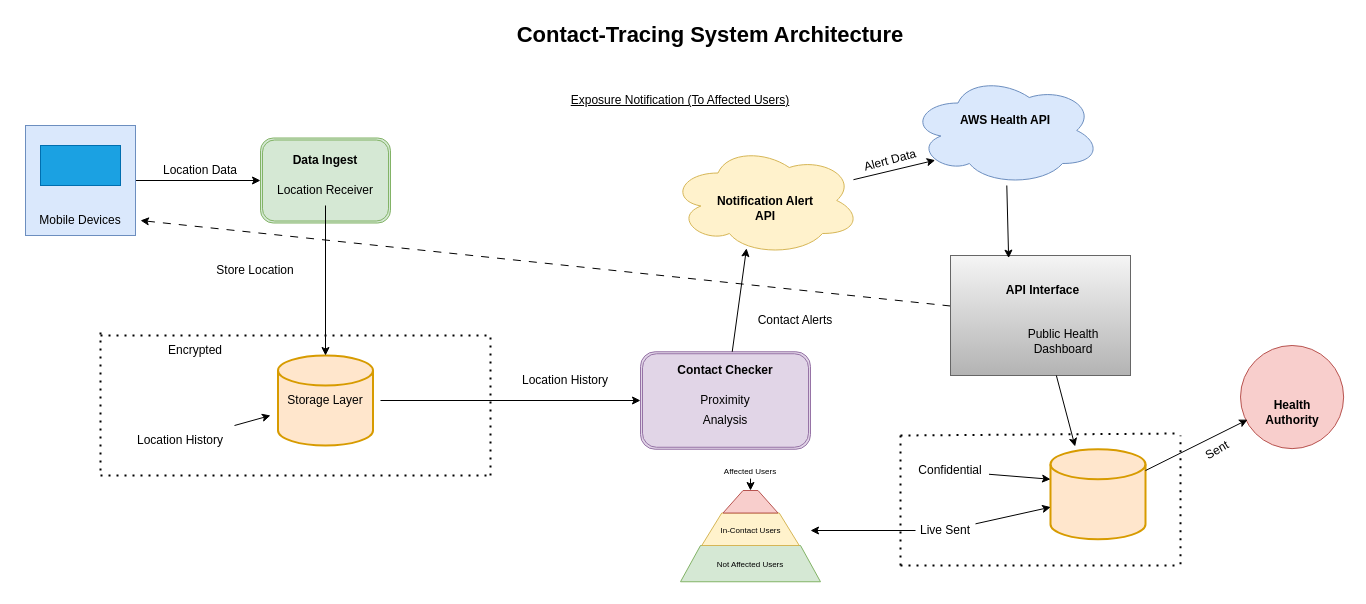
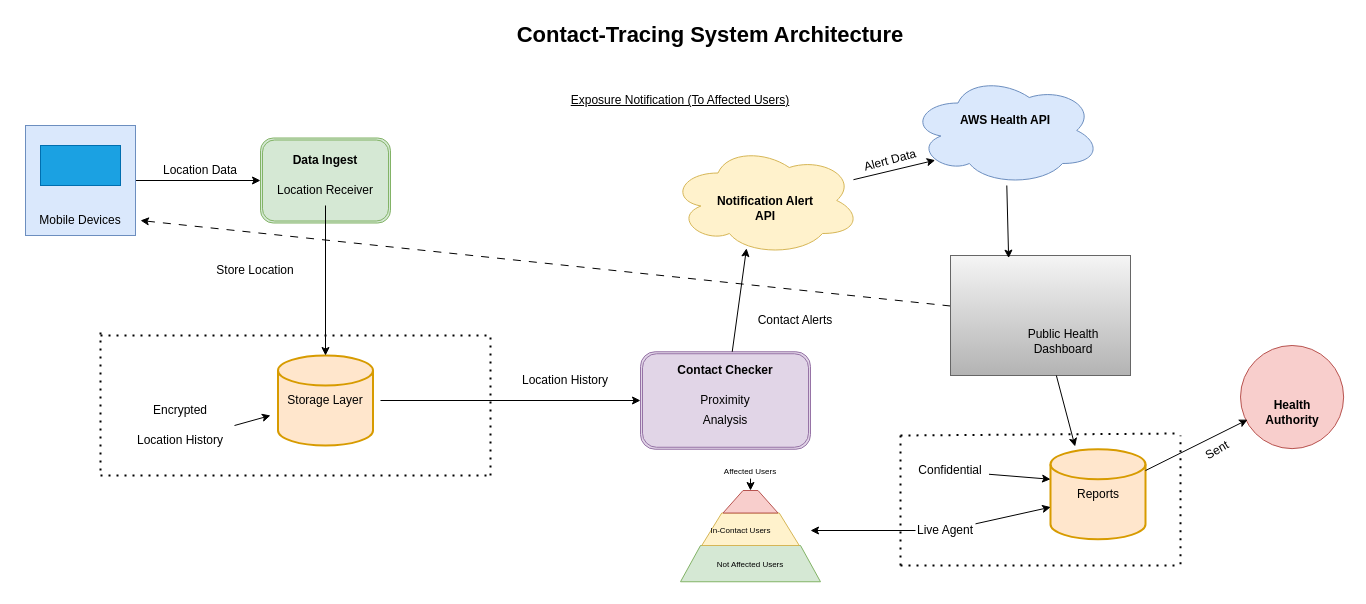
(1043, 291) -> none
(196, 351) -> (181, 411)
none -> (1098, 494)
(751, 529) -> (741, 529)
(946, 531) -> (946, 531)
